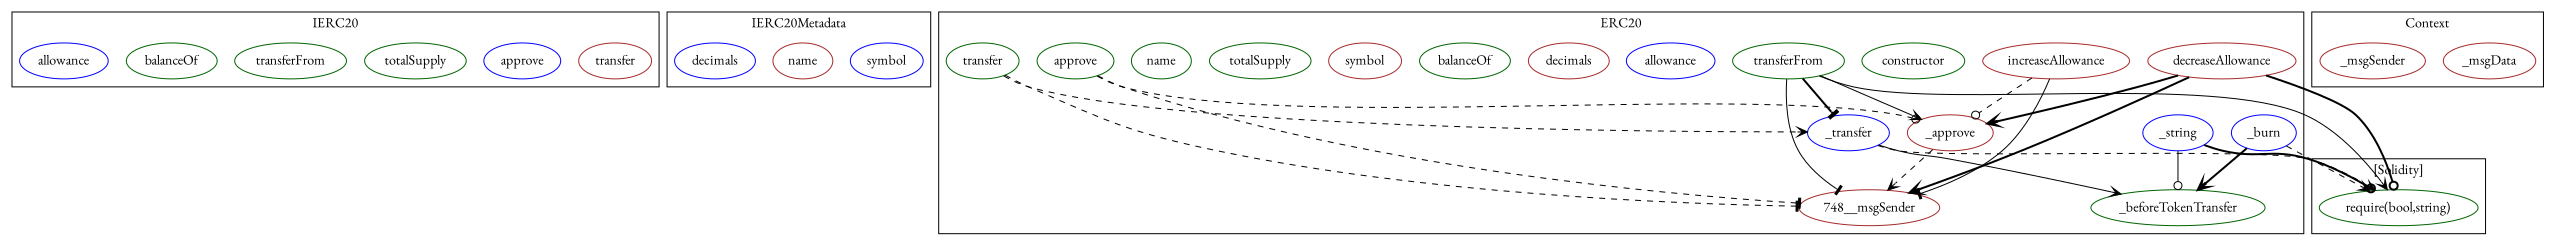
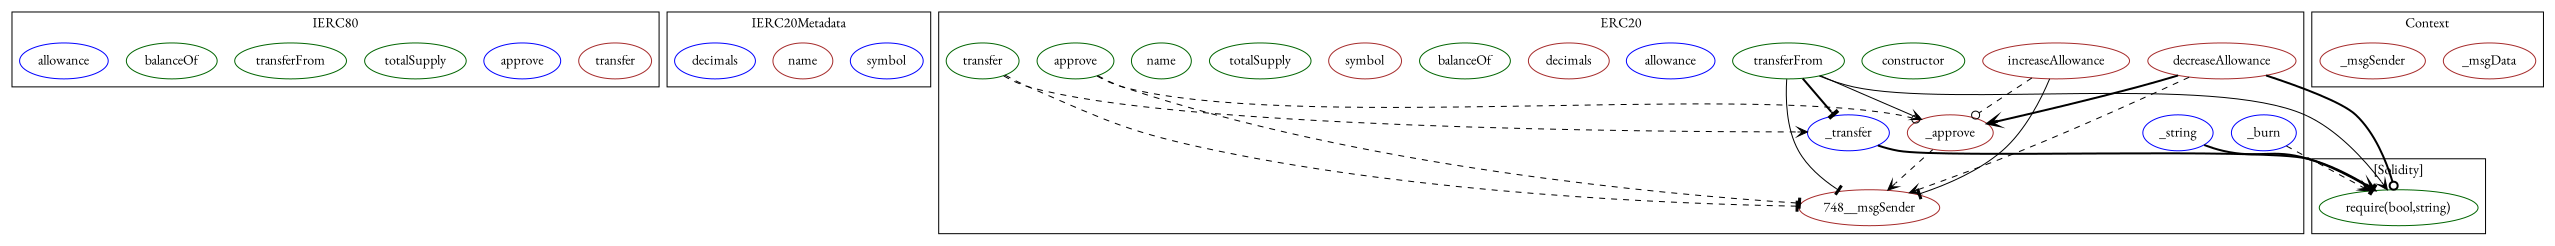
(336, 23) -> (336, 23)
(2055, 137) -> (2055, 137)
(2125, 153) -> (2125, 153)
(2290, 155) -> (2290, 155)
(2178, 208) -> none
